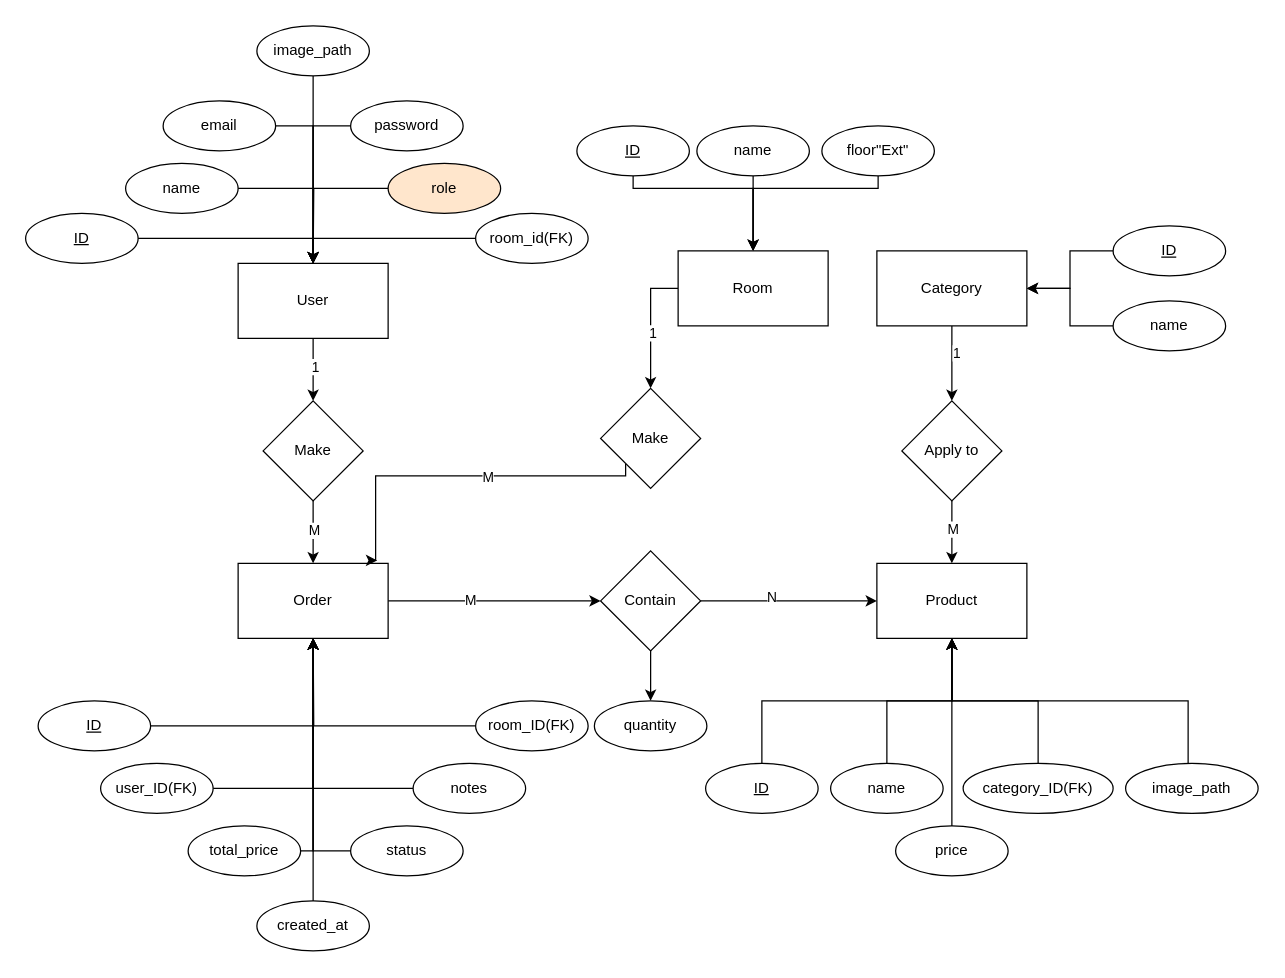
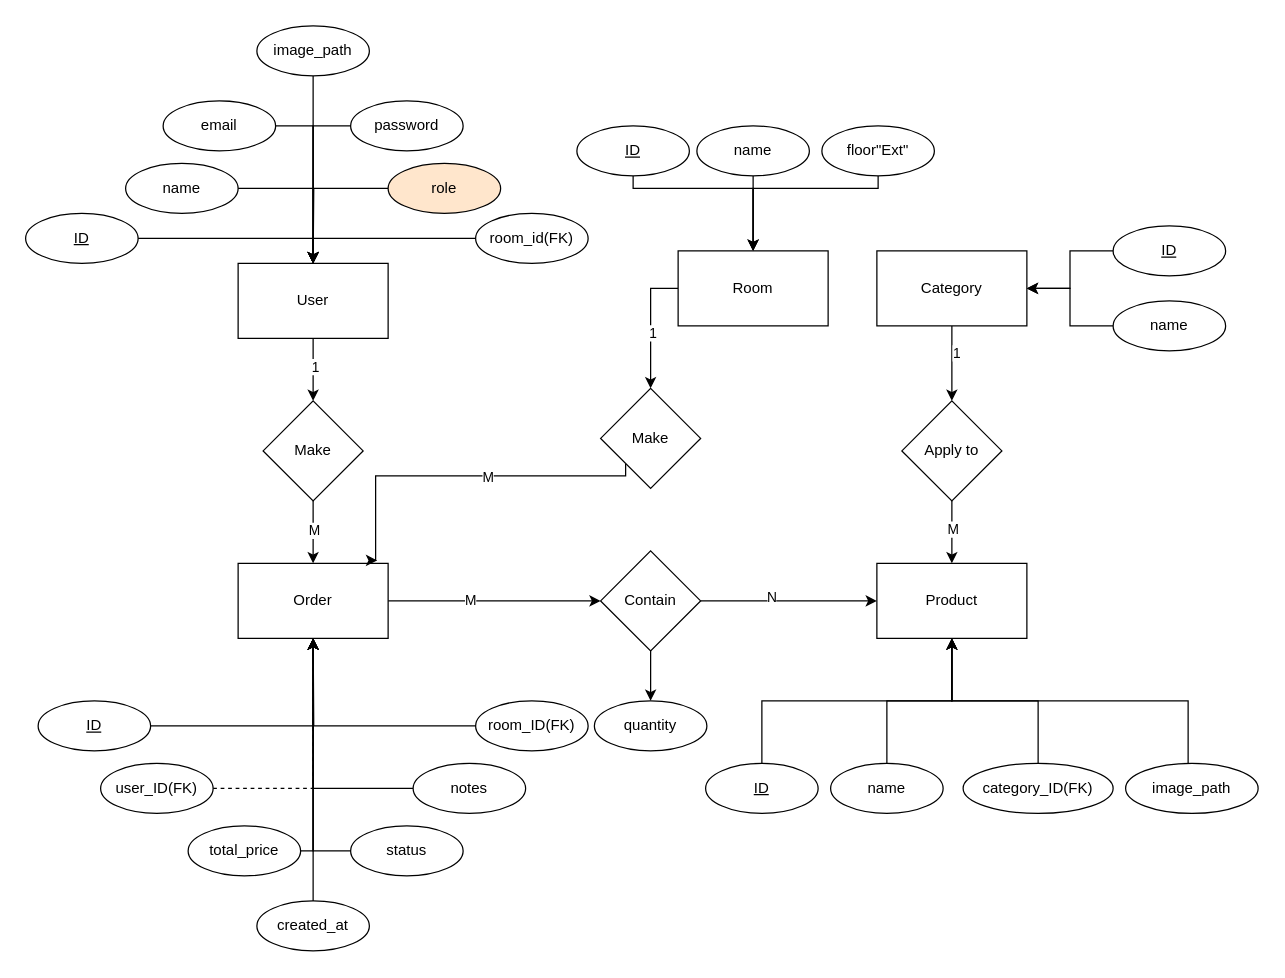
(952, 764) -> none
(262, 788) -> (262, 788)
(952, 851) -> none
